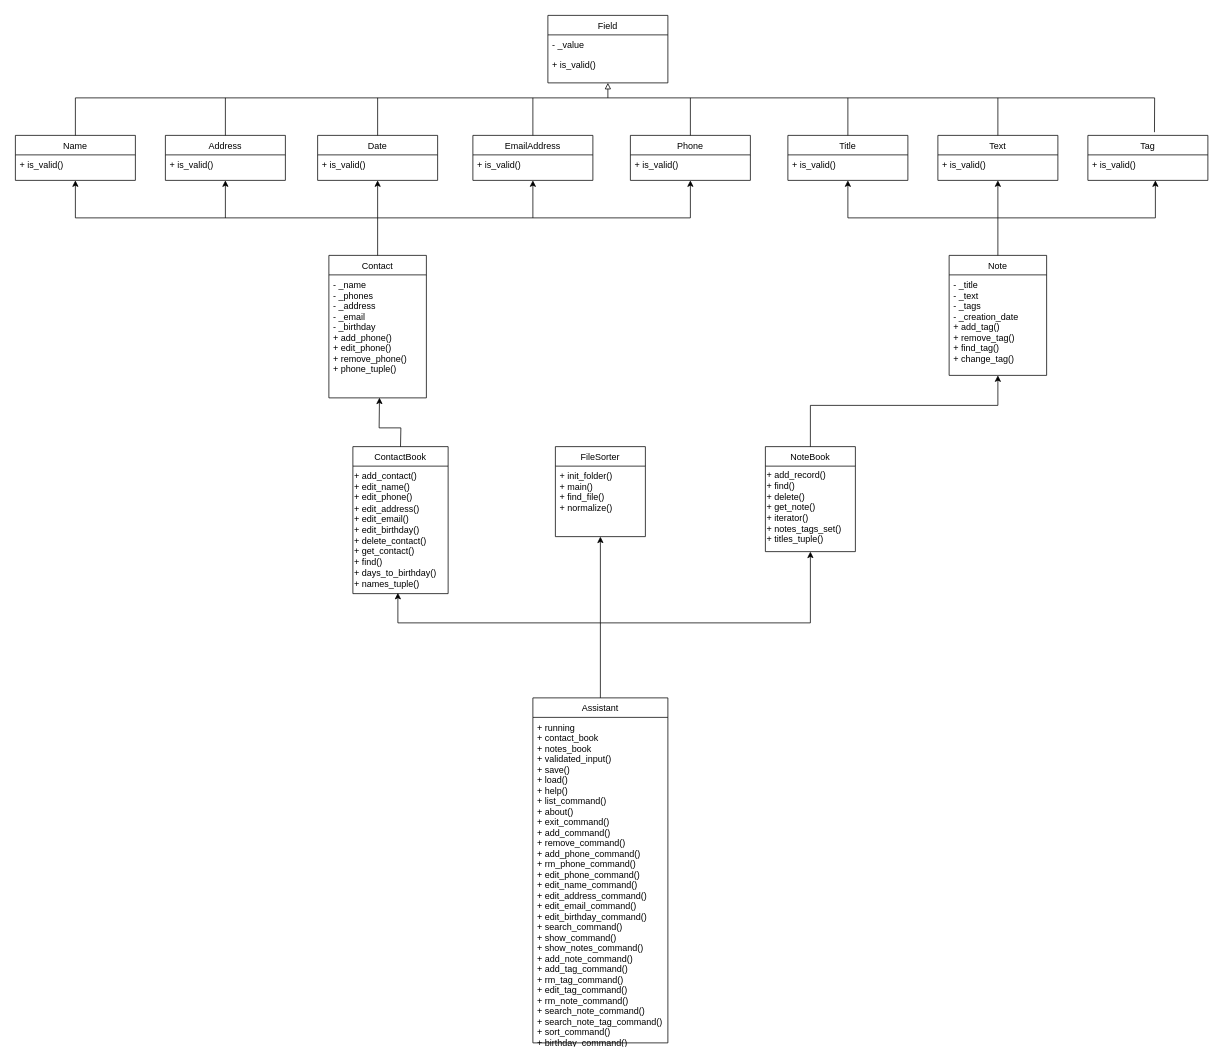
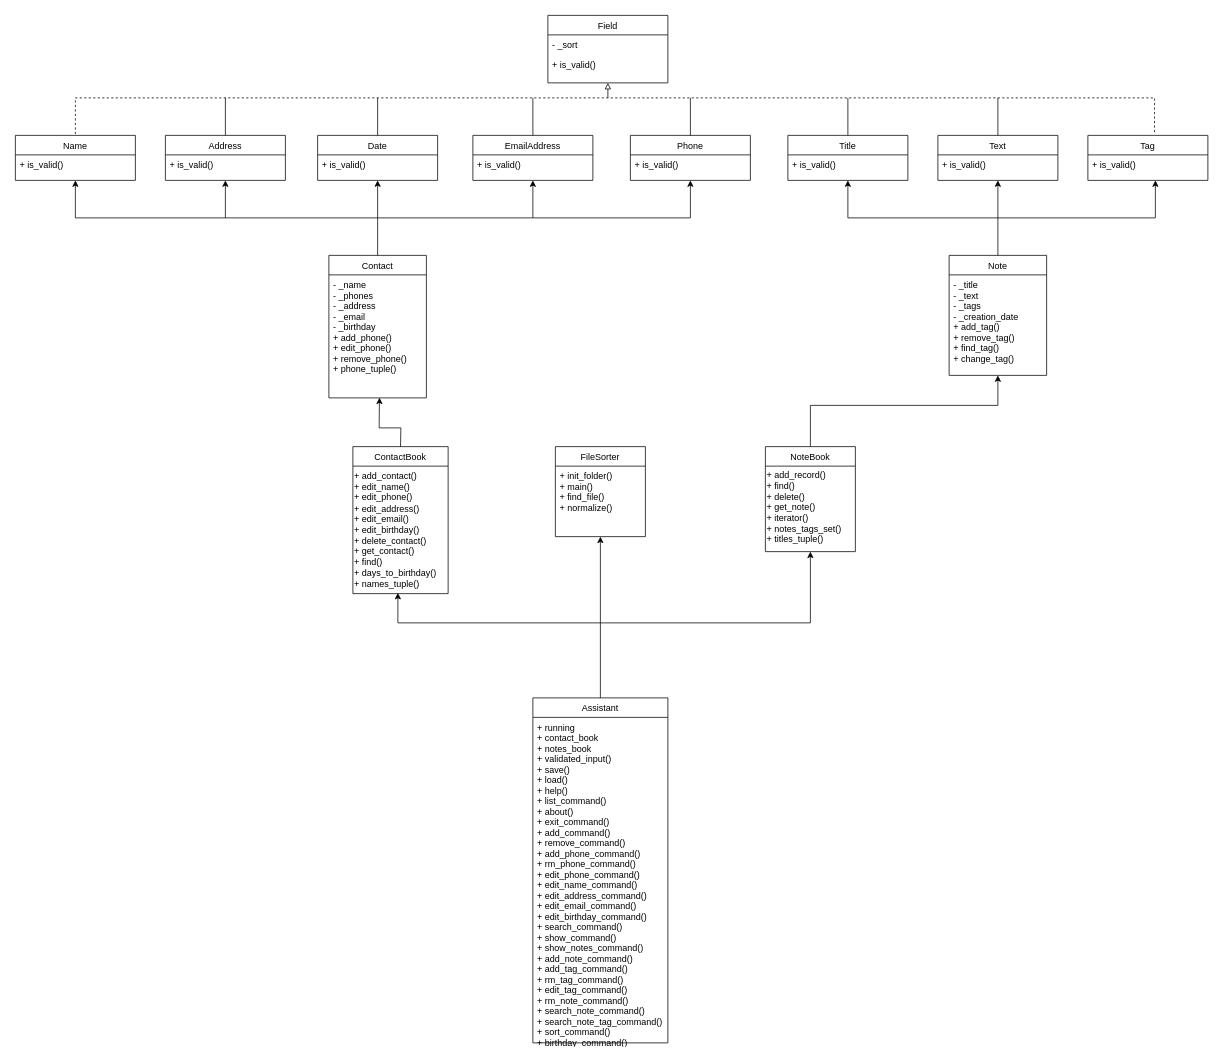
(570, 45) -> (568, 45)
(613, 98) -> (613, 98)
